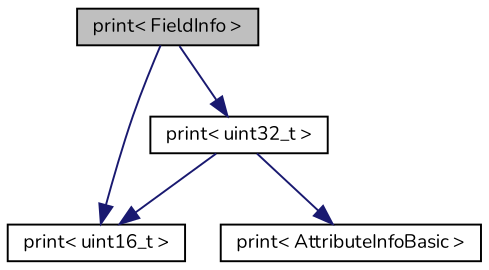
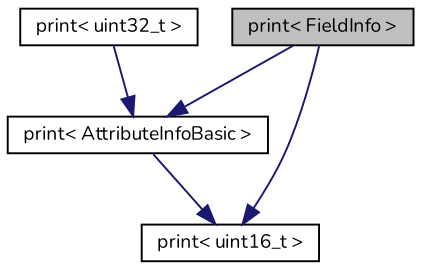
(198, 73) -> (239, 76)
(176, 183) -> (178, 182)
